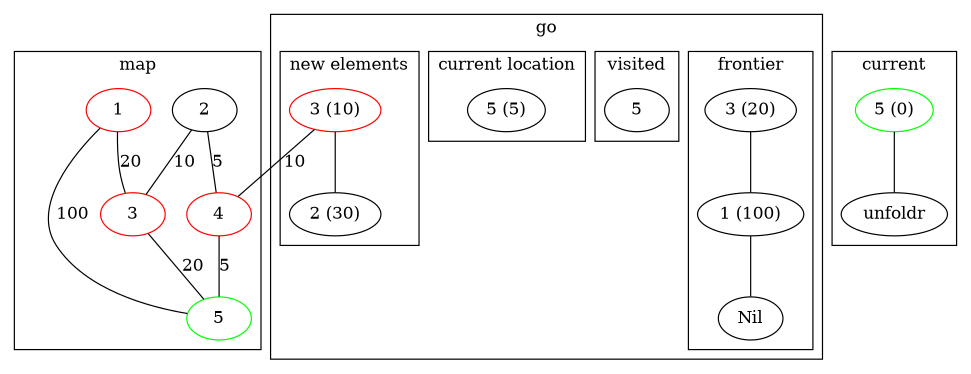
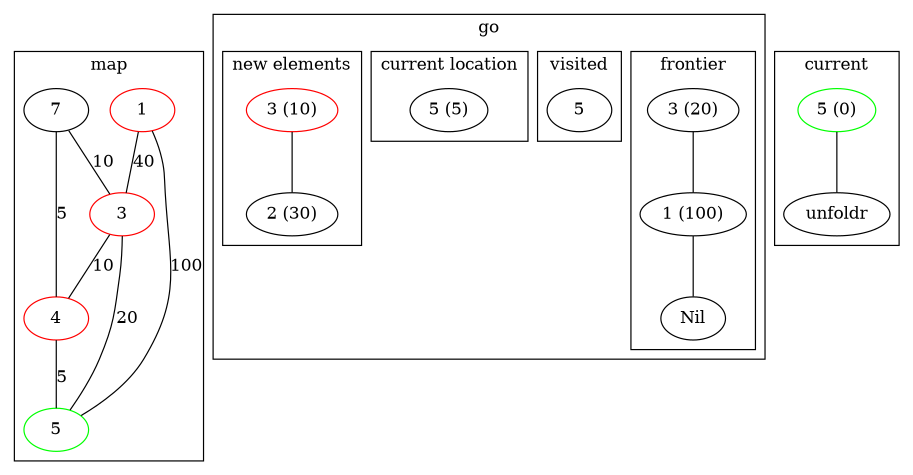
(205, 110) -> (56, 110)
(288, 153) -> (89, 266)
(131, 162) -> (144, 162)
